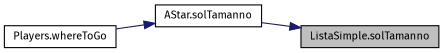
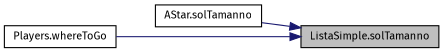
(130, 27) -> (203, 37)
